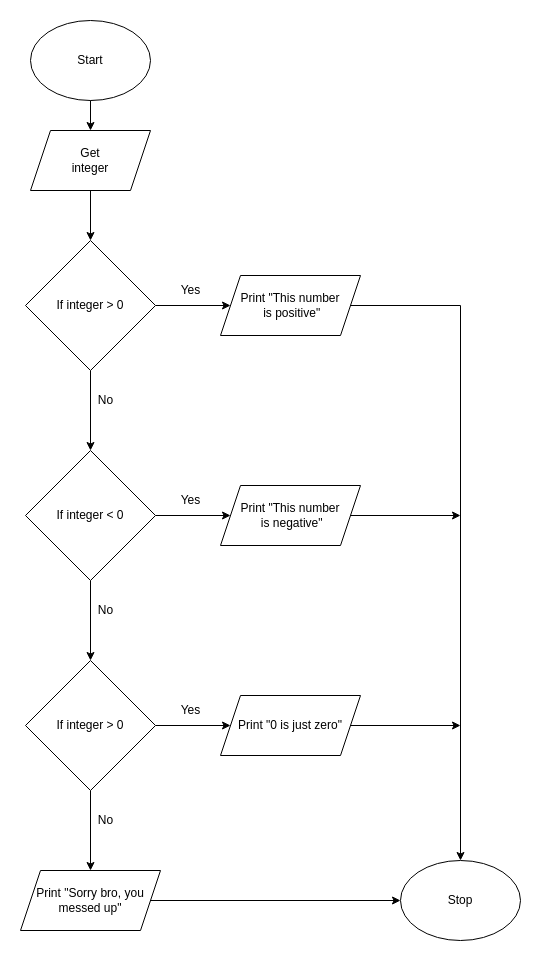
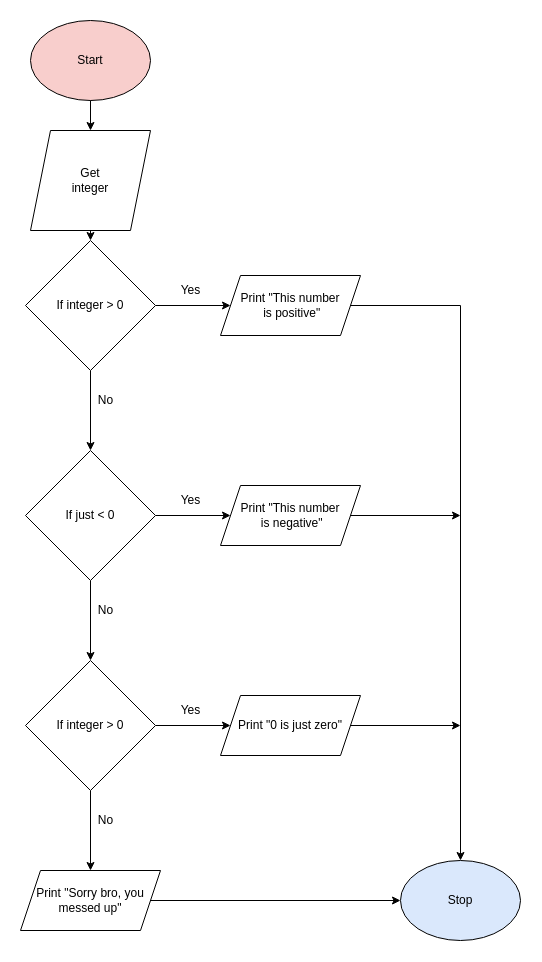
(91, 61) -> (91, 61)
(91, 161) -> (91, 181)
(91, 516) -> (91, 516)
(461, 901) -> (461, 901)
